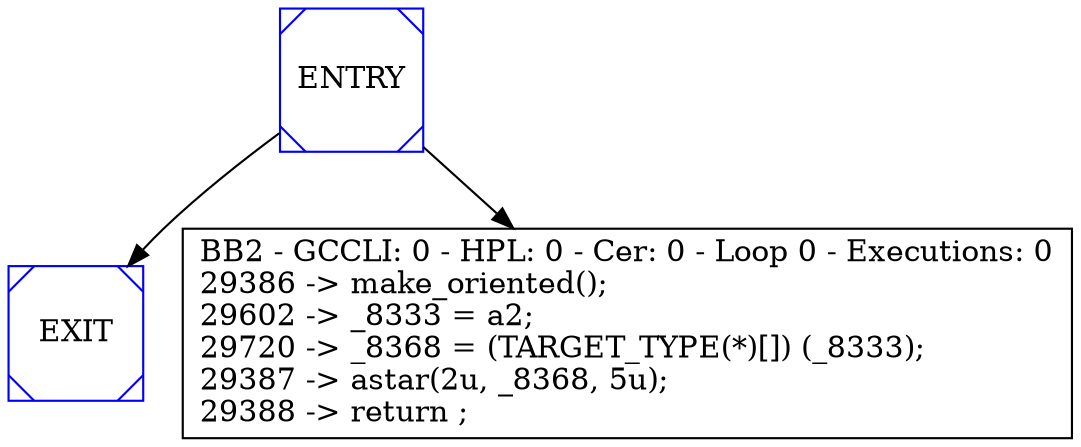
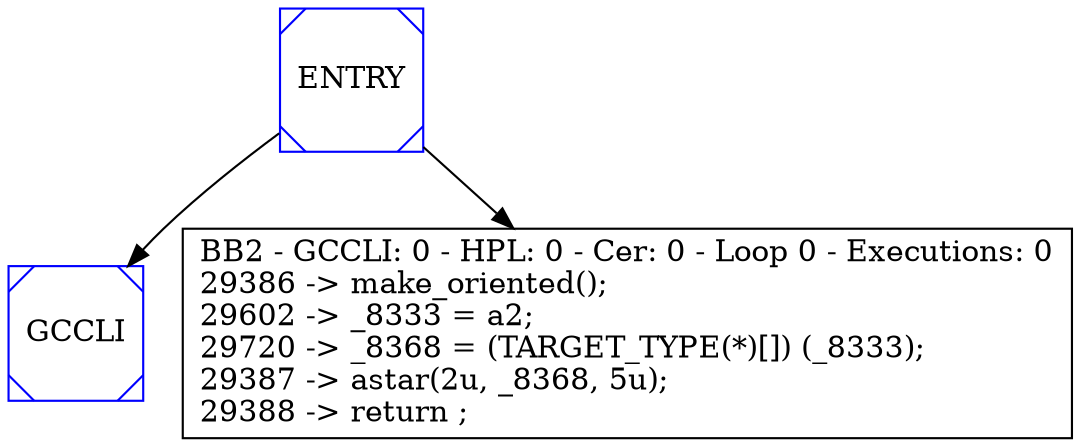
(76, 333) -> (76, 333)
